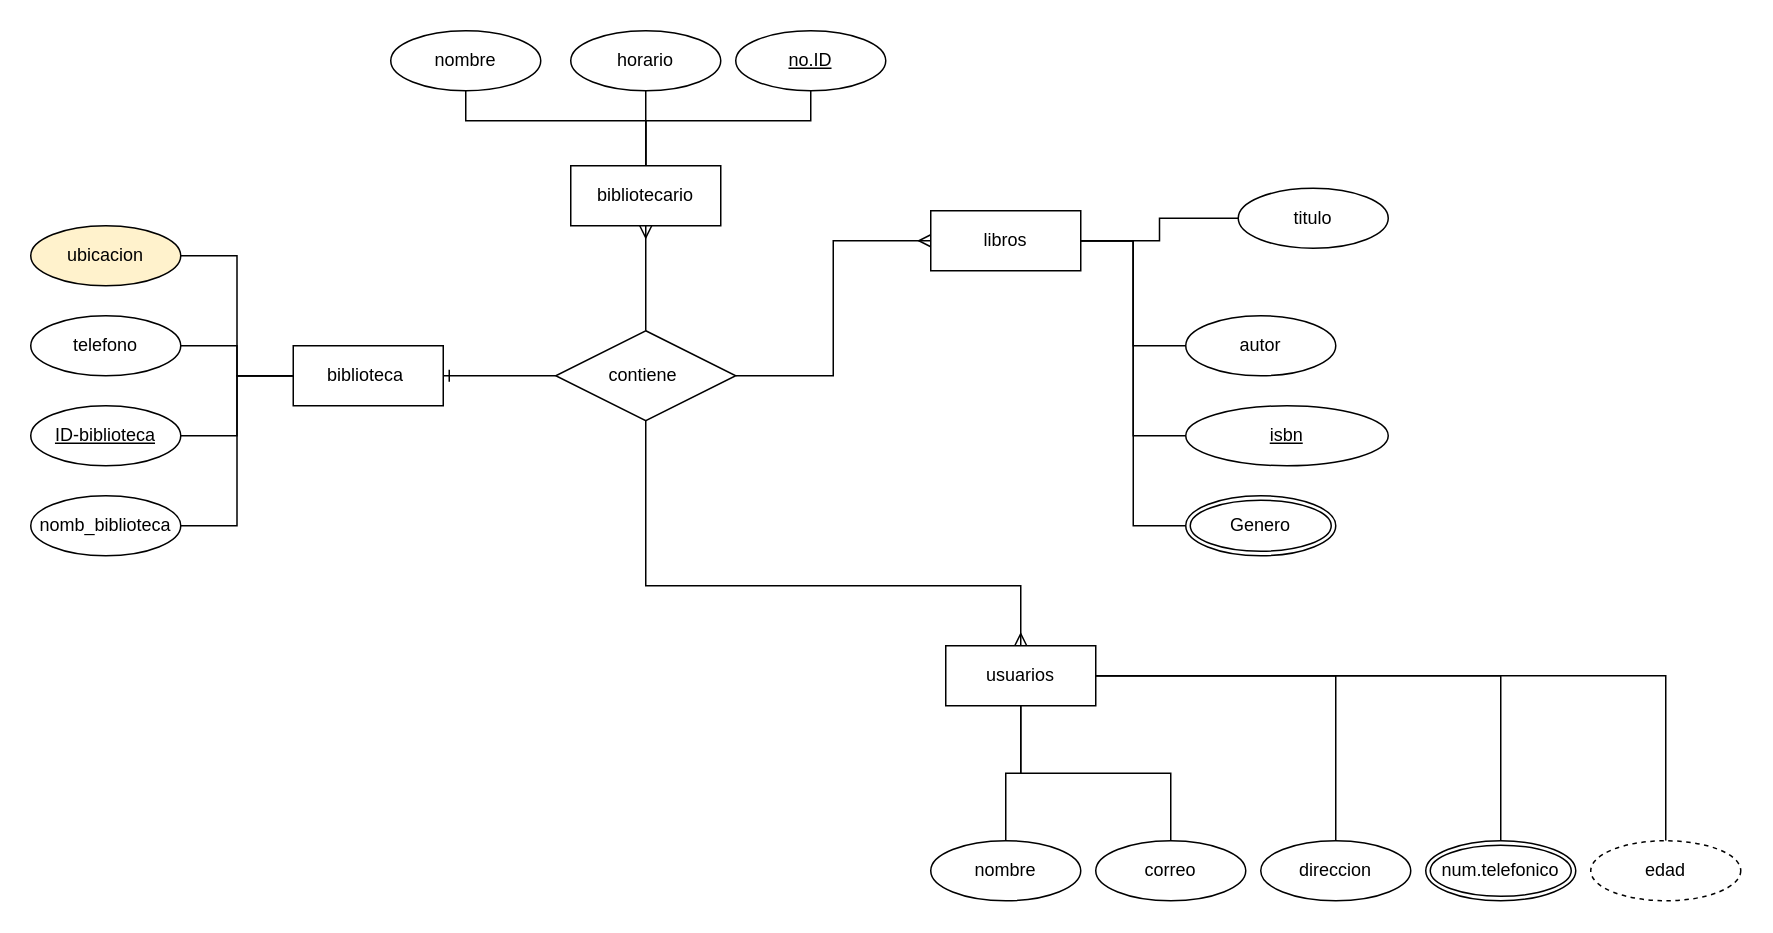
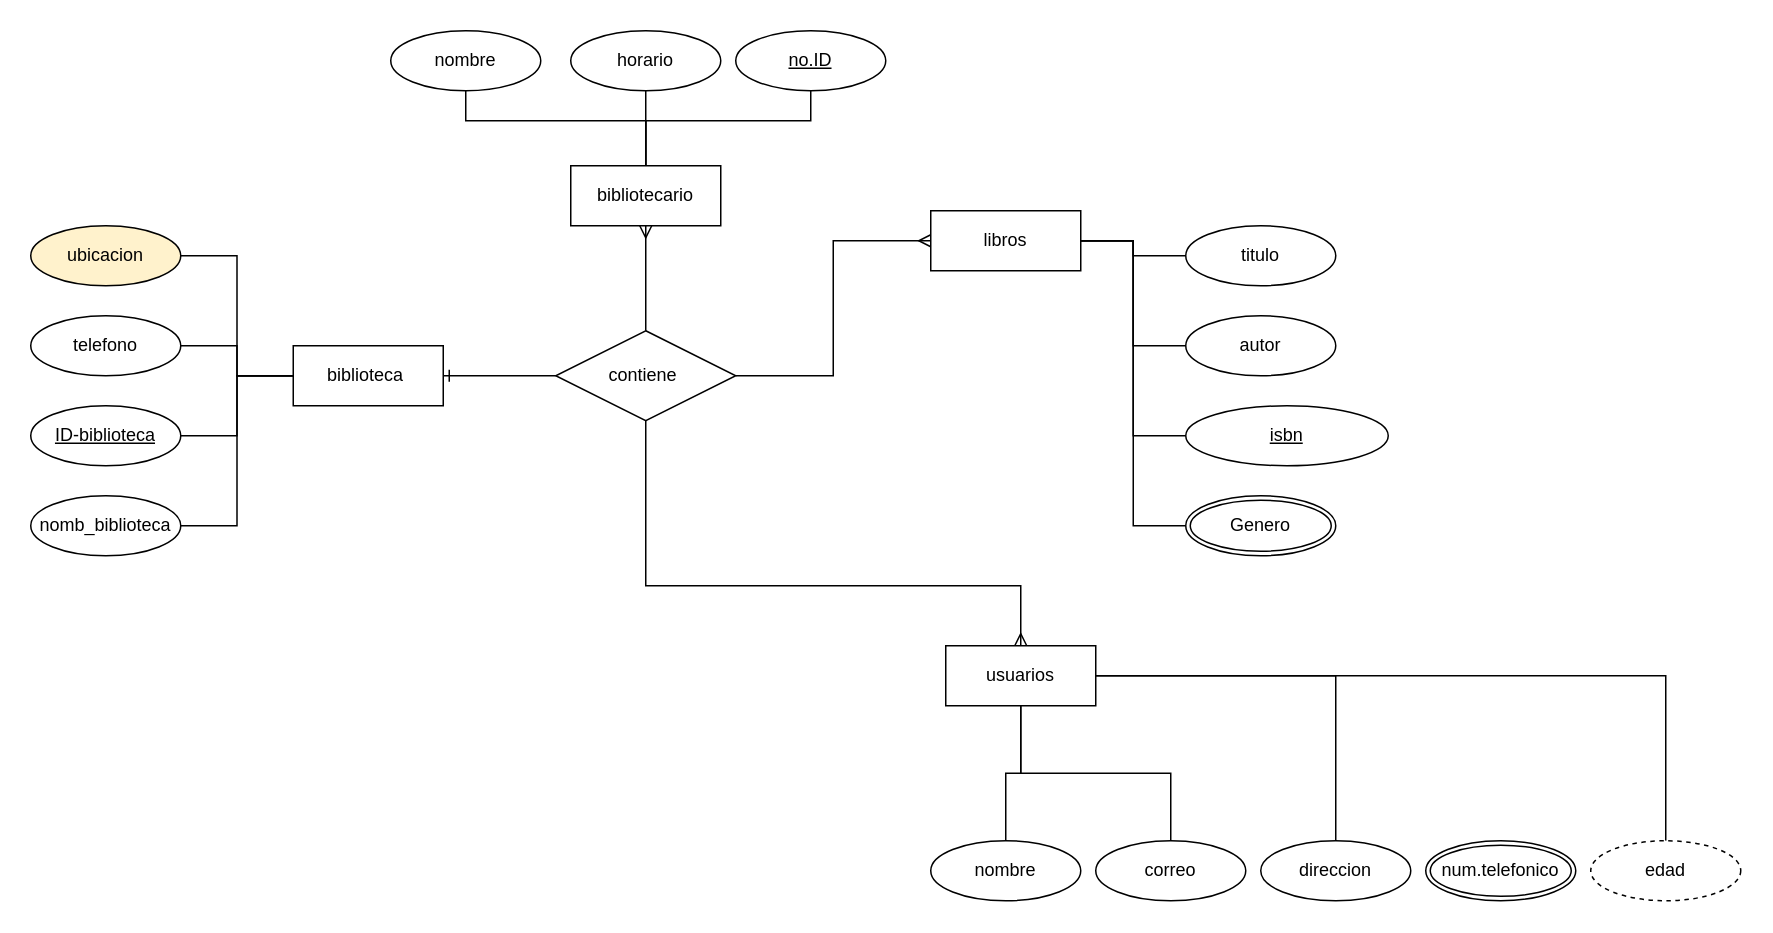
(1313, 218) -> (1261, 256)
(1501, 759) -> none
